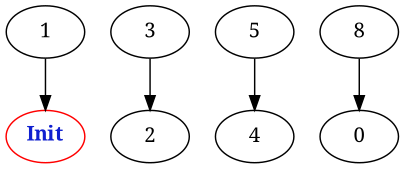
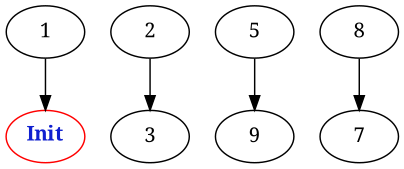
(150, 77) -> (150, 77)
(255, 137) -> (255, 137)
(359, 137) -> (359, 137)
